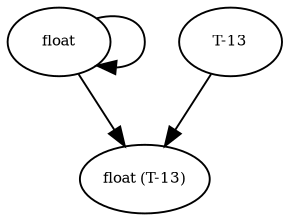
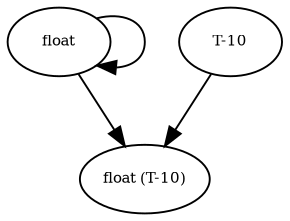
(231, 42) -> (231, 42)
(145, 179) -> (145, 179)
